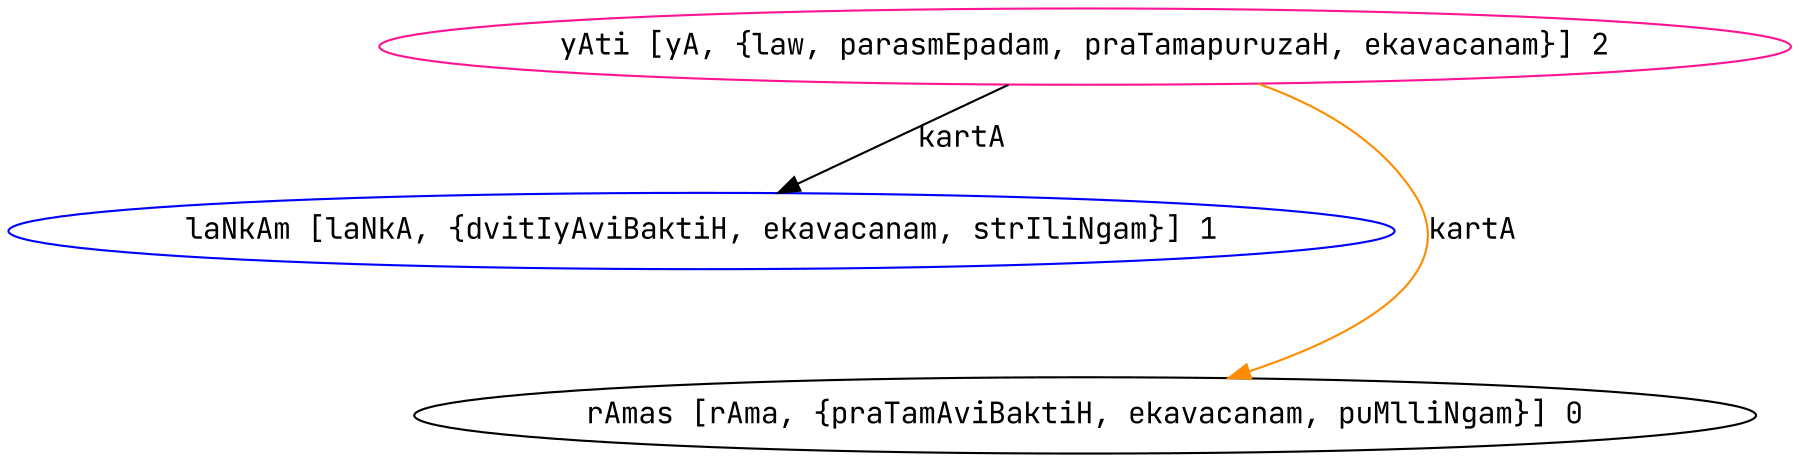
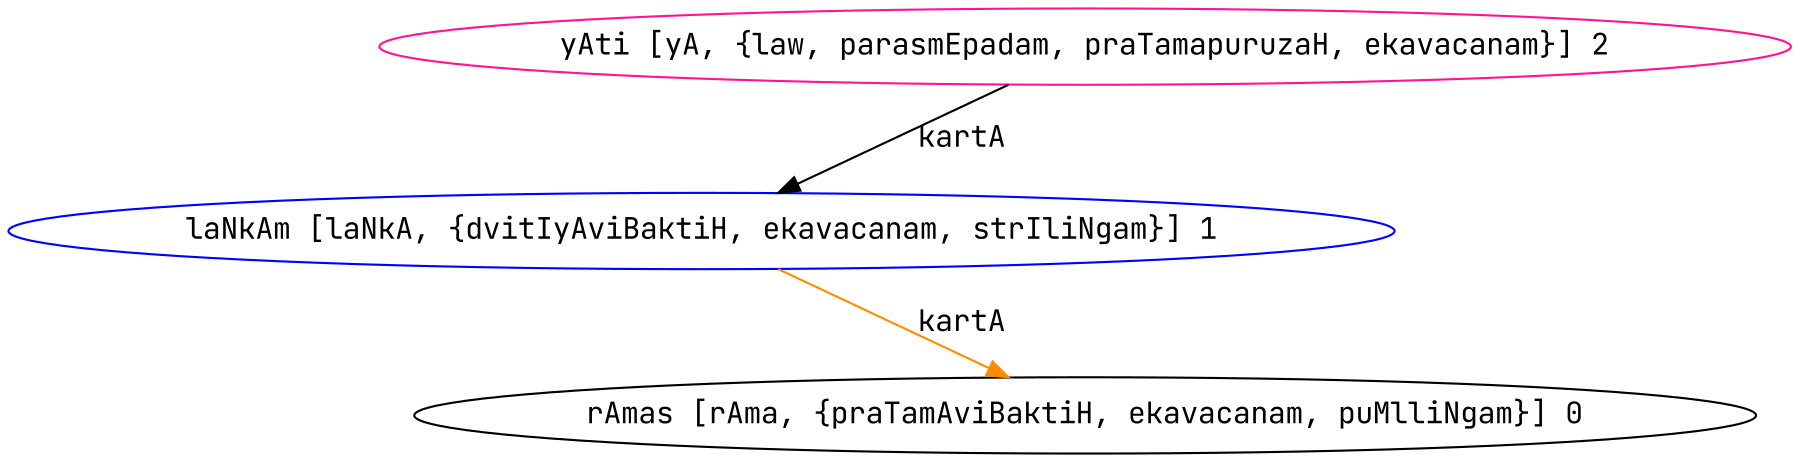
(1426, 234) -> (884, 319)
